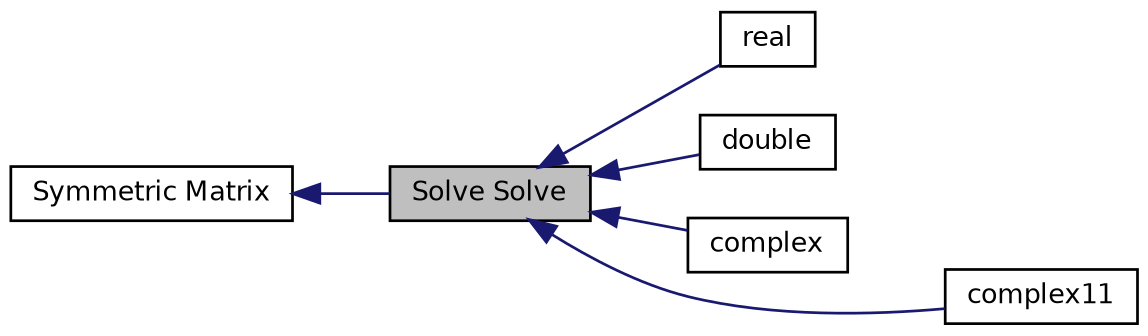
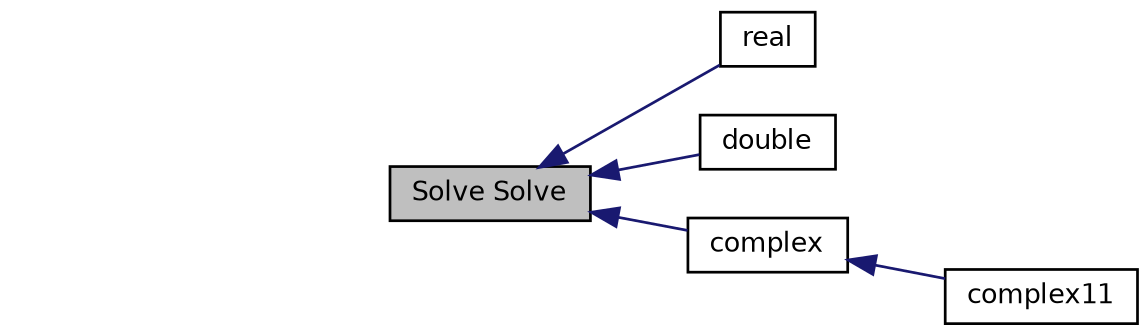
(152, 194) -> none
(741, 306) -> (910, 272)
